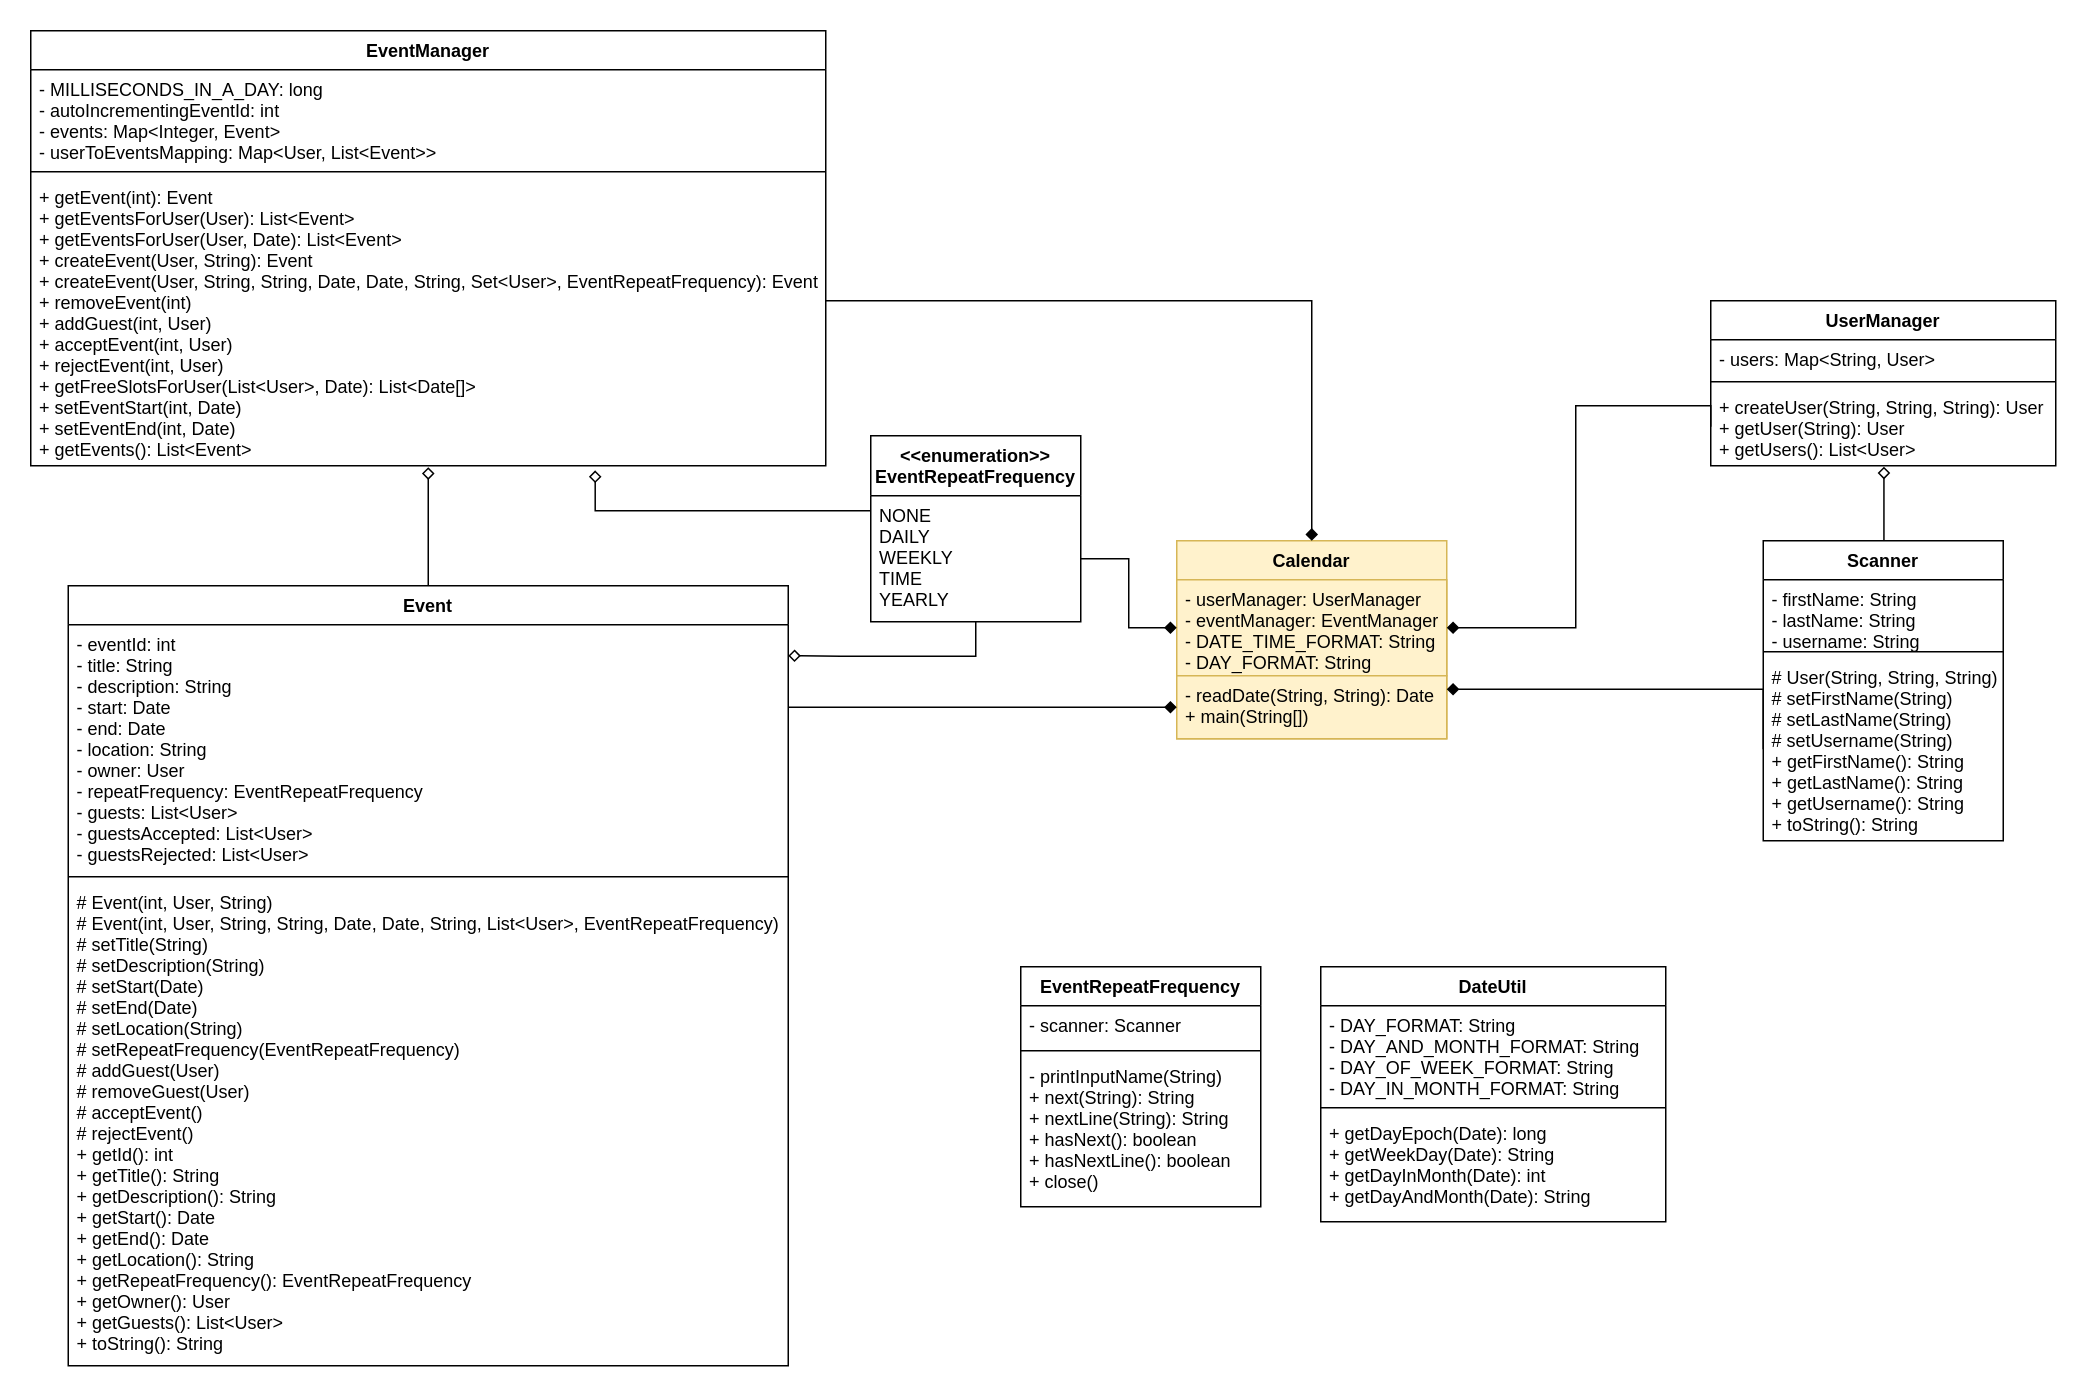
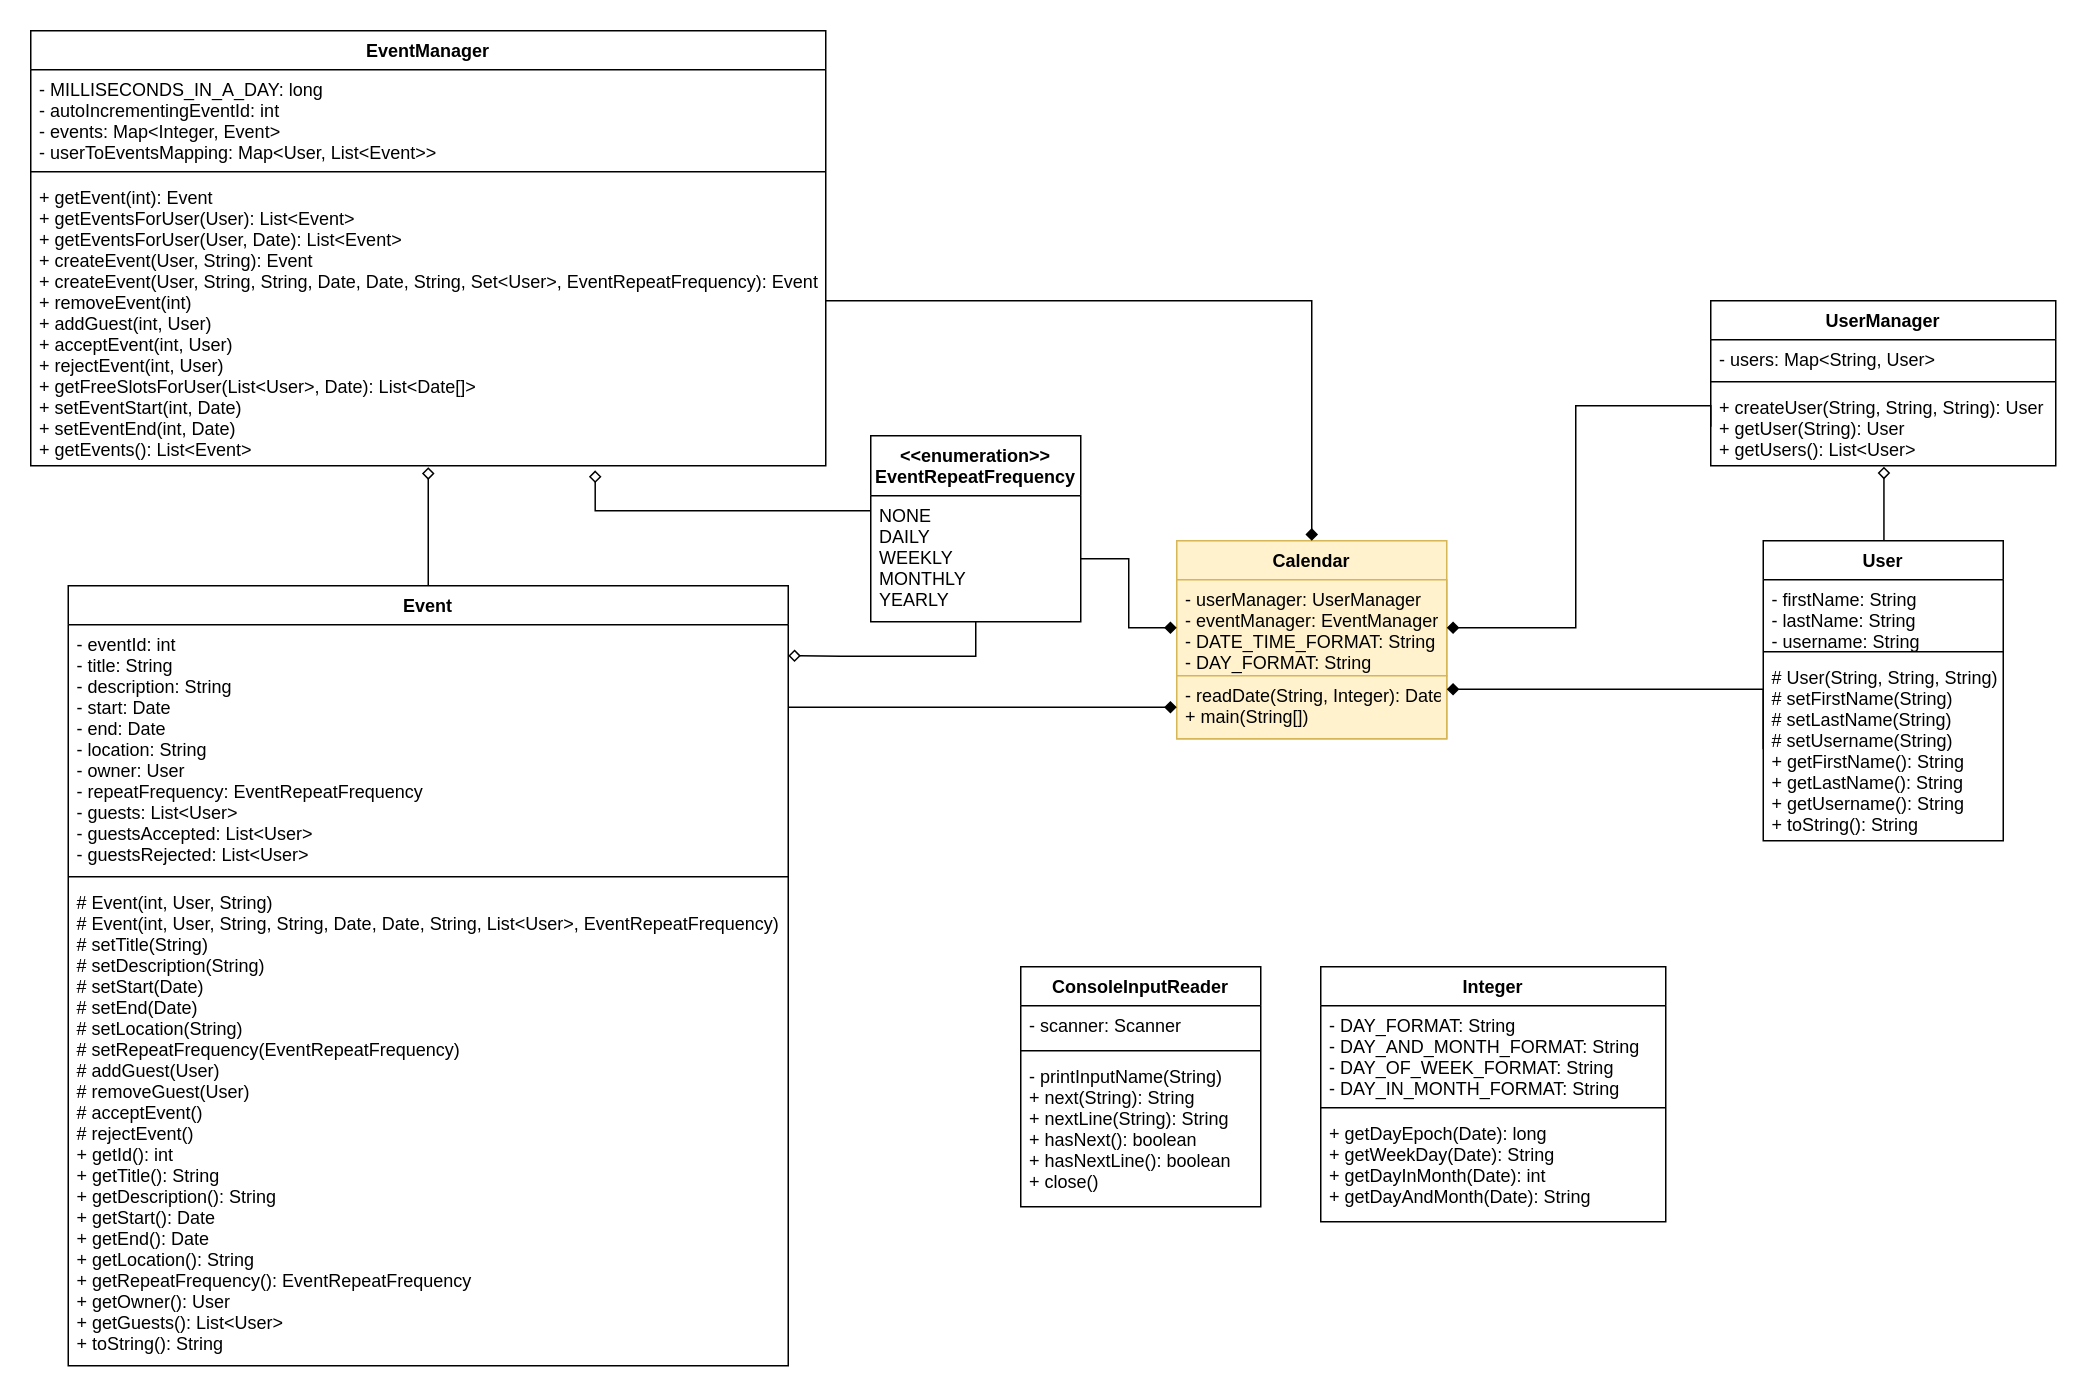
(899, 516) -> (899, 516)
(1883, 561) -> (1883, 561)
(1330, 696) -> (1337, 696)
(1140, 987) -> (1140, 987)
(1493, 987) -> (1493, 987)
